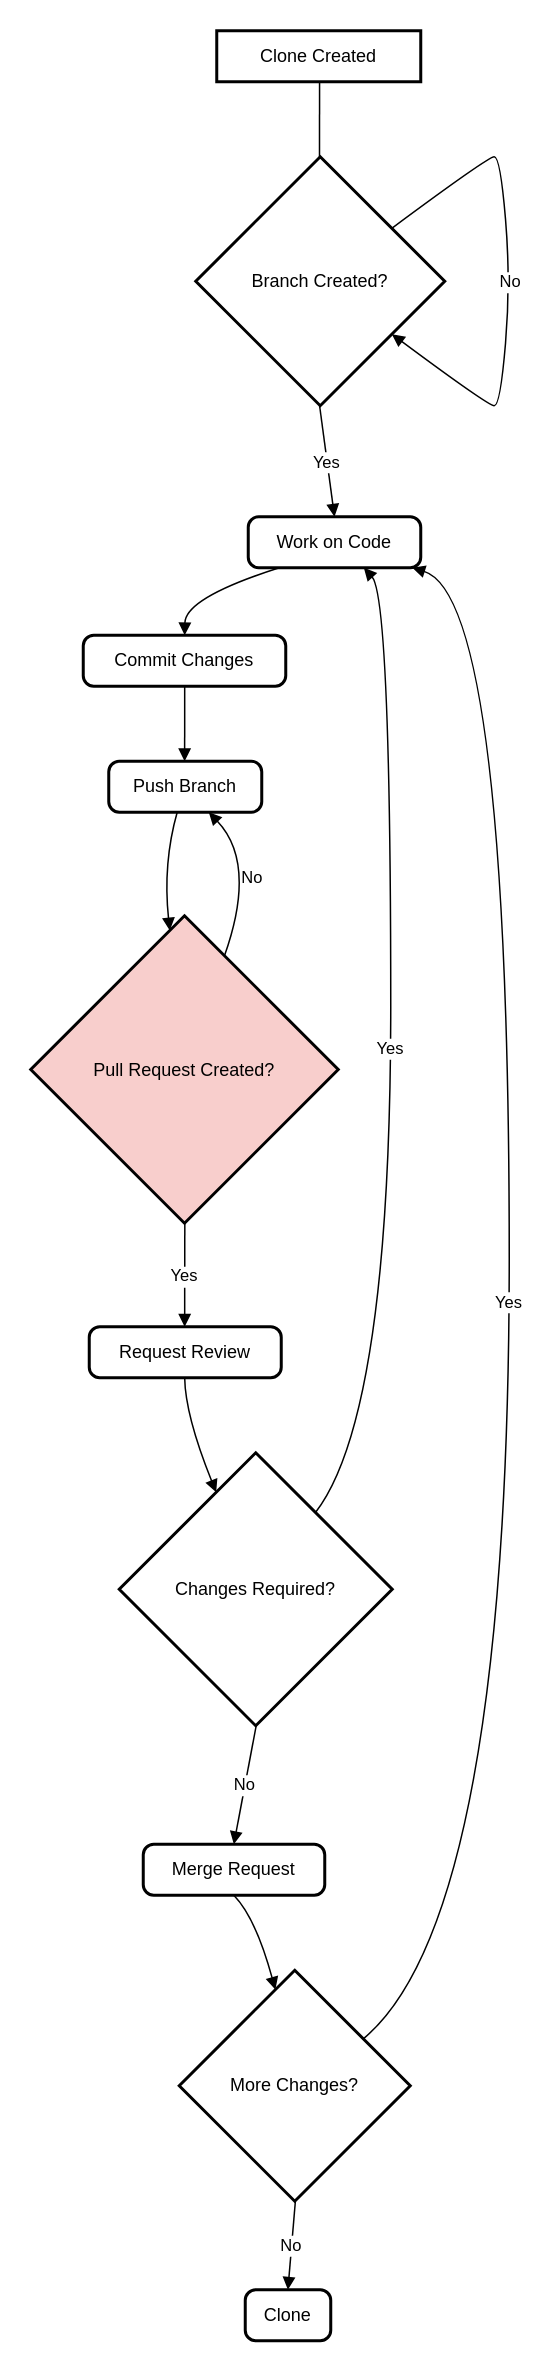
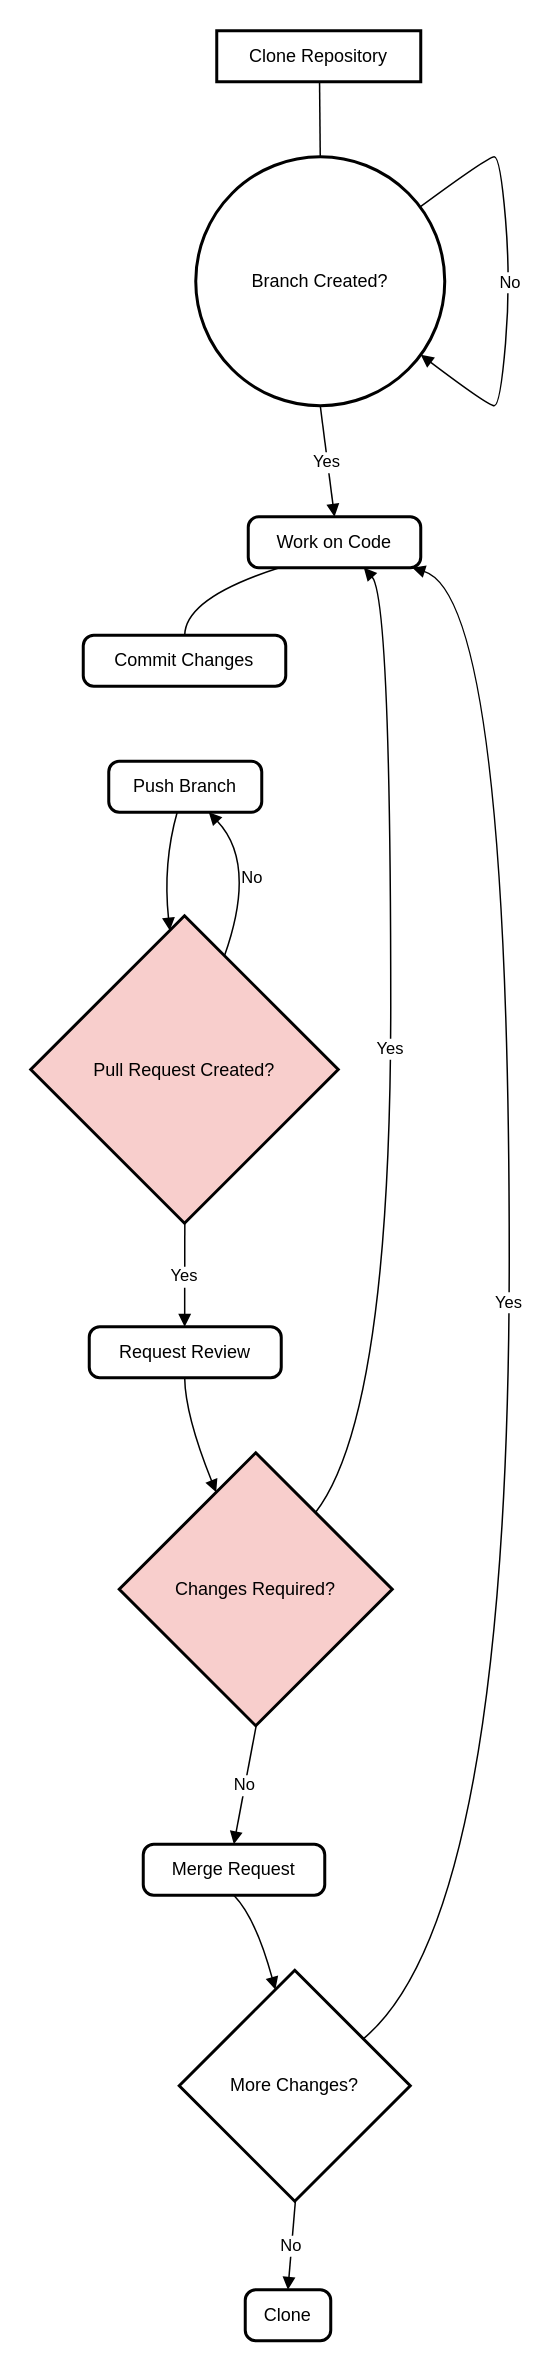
(319, 56) -> (319, 56)
(320, 281) -> (320, 281)
(212, 595) -> (210, 599)
(185, 718) -> none
(256, 1589) -> (256, 1589)
